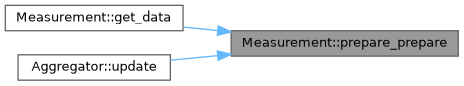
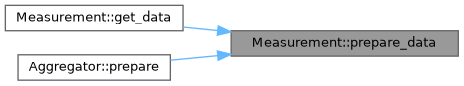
(345, 43) -> (345, 43)
(94, 67) -> (94, 67)
